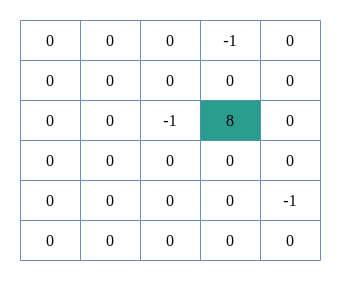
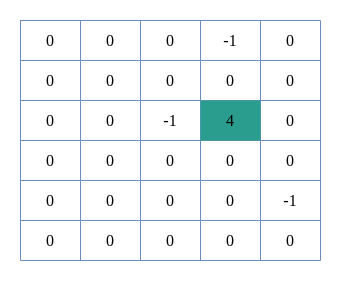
(231, 121) -> (231, 121)
